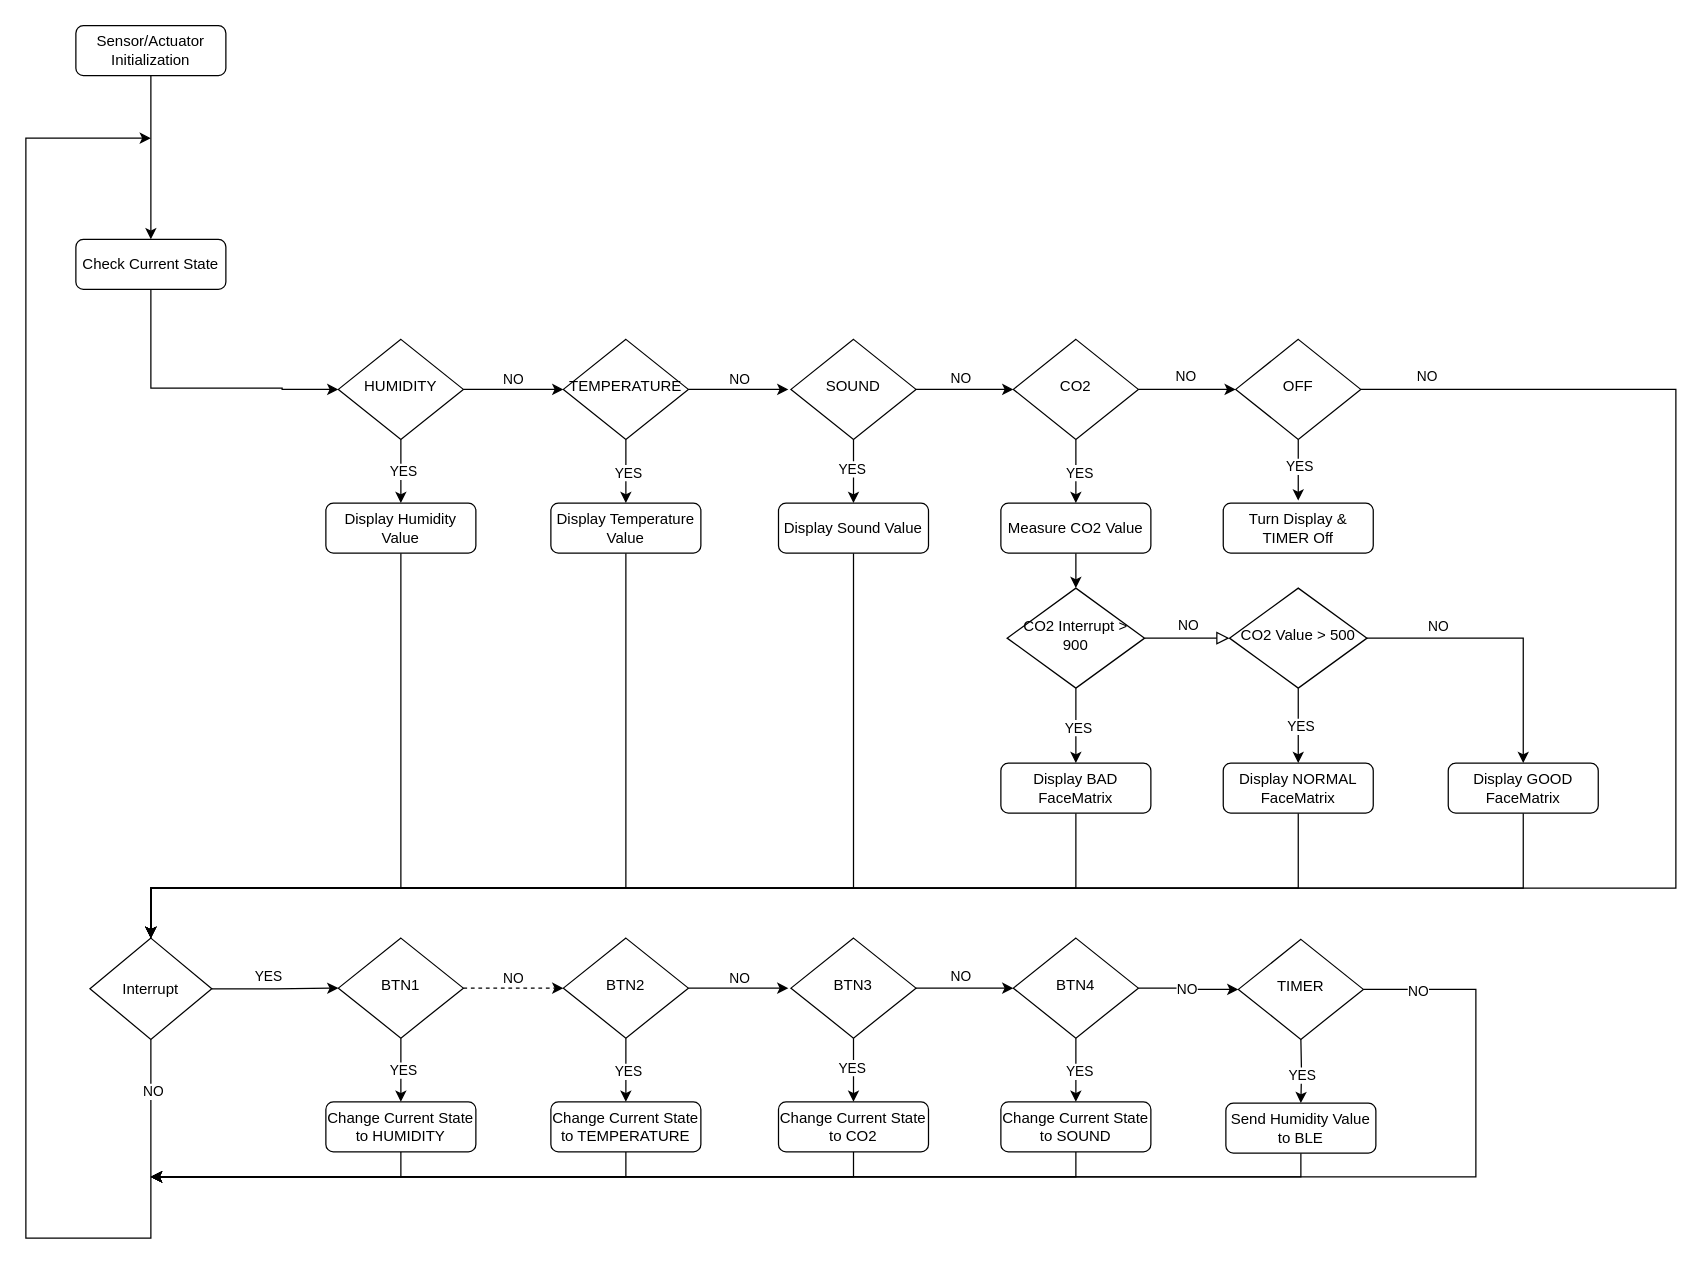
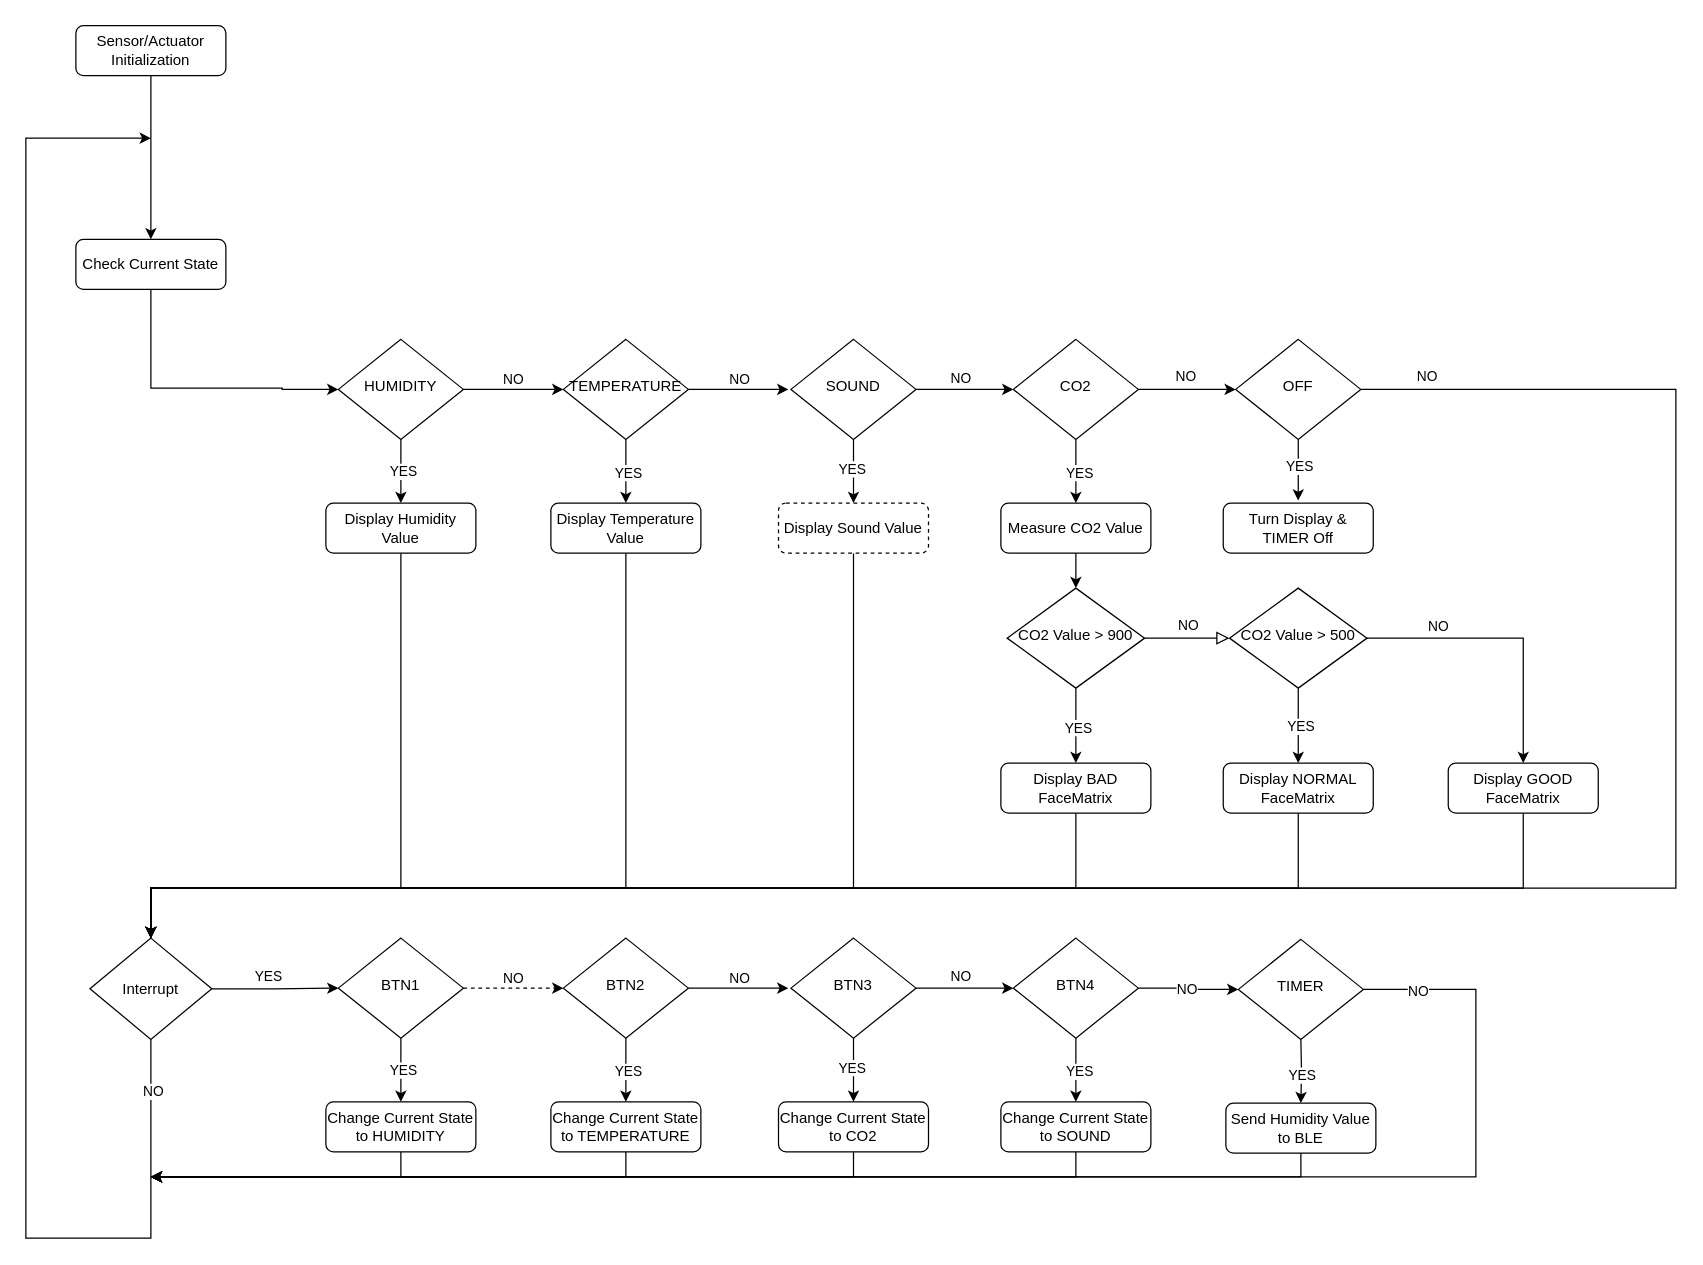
(853, 528) -> (853, 528)
(1076, 636) -> (1076, 636)
